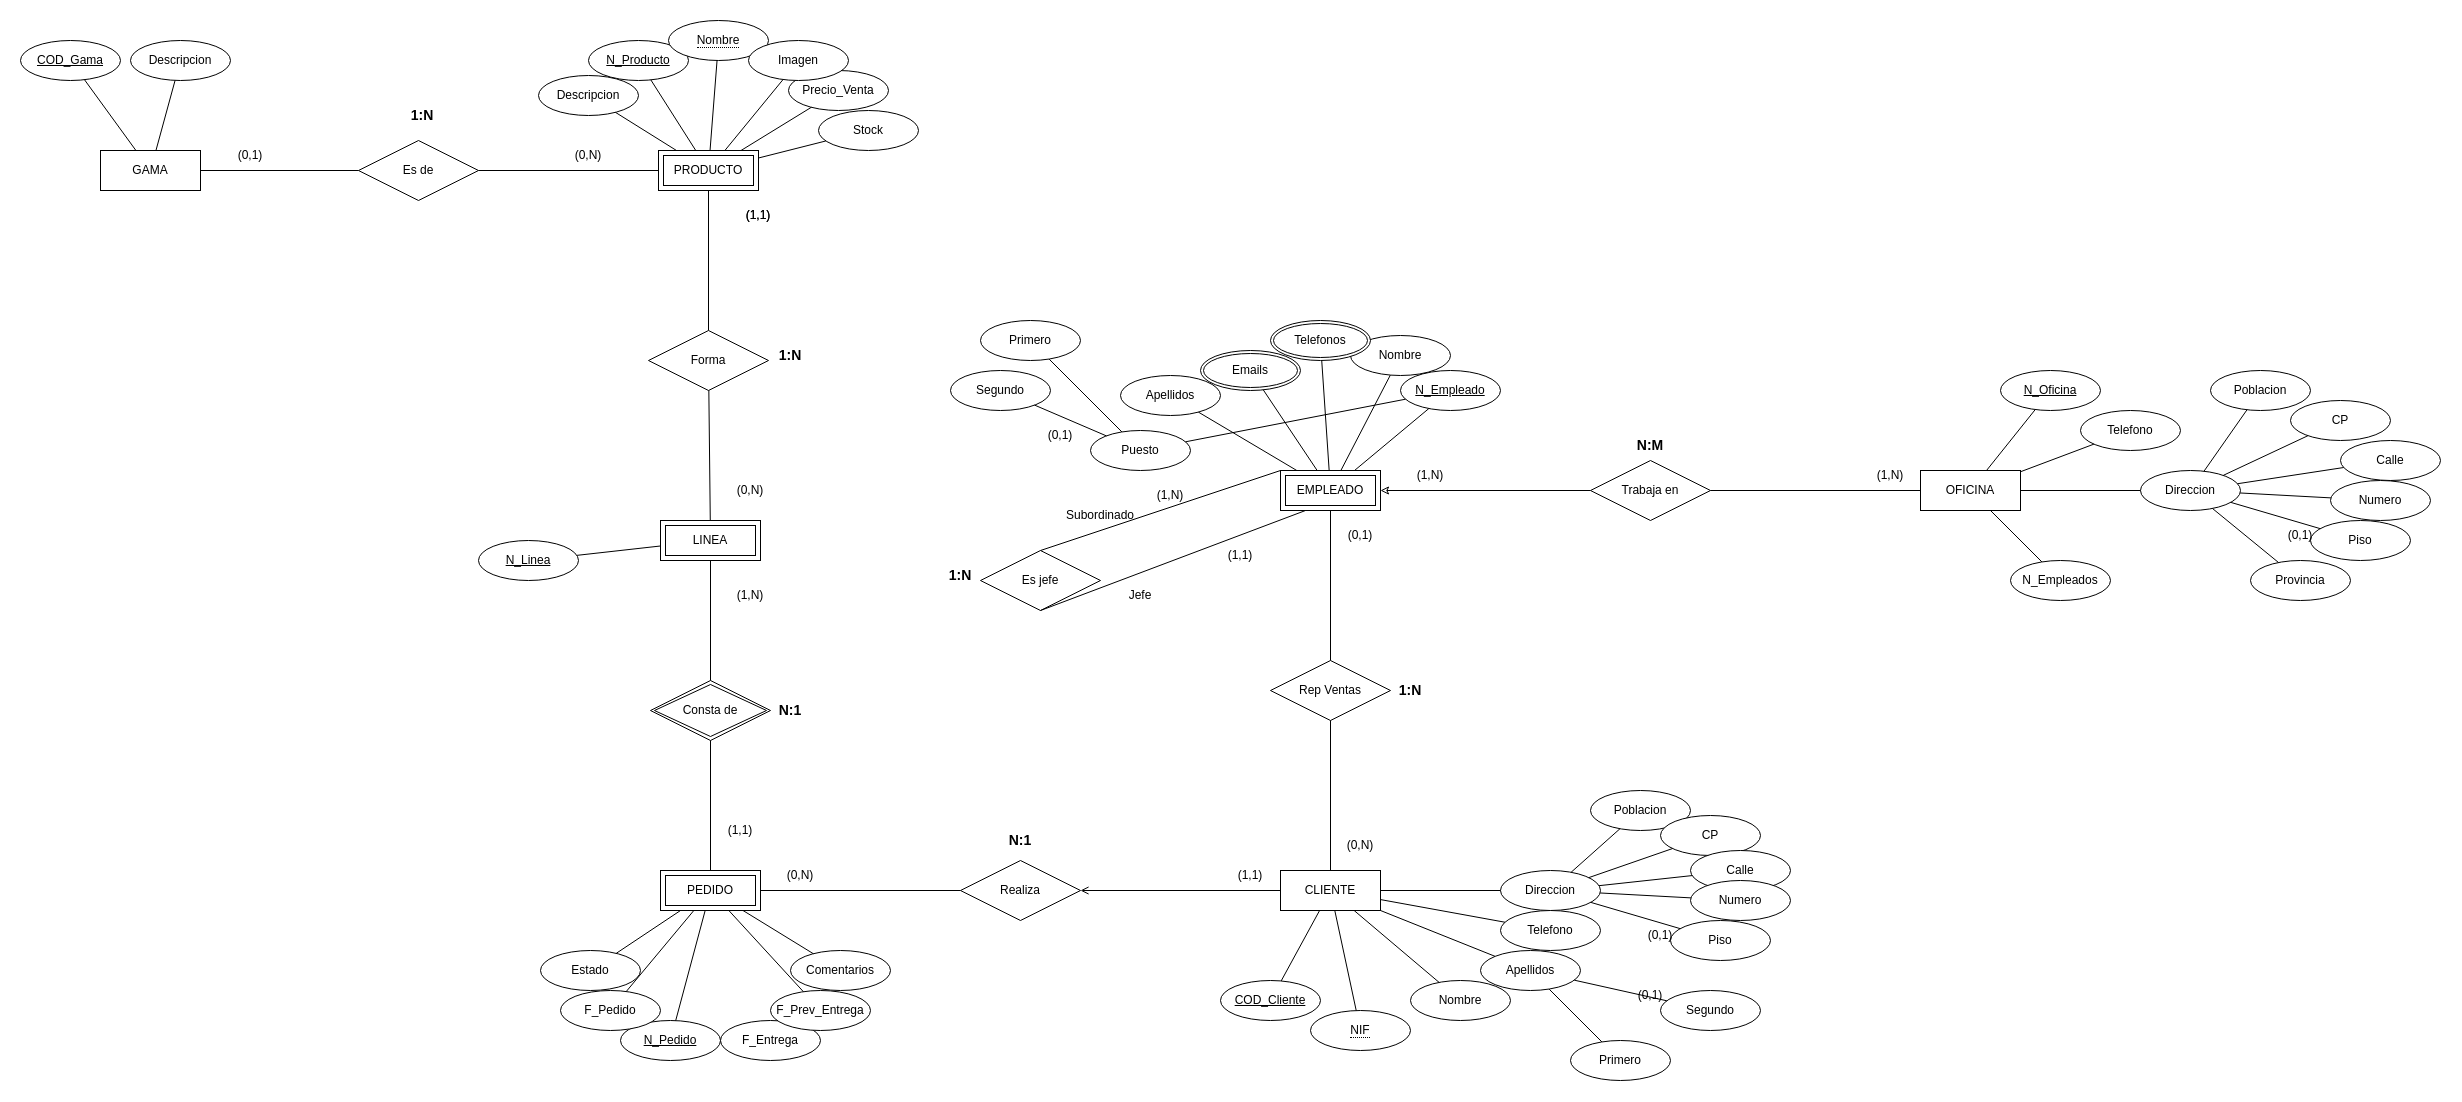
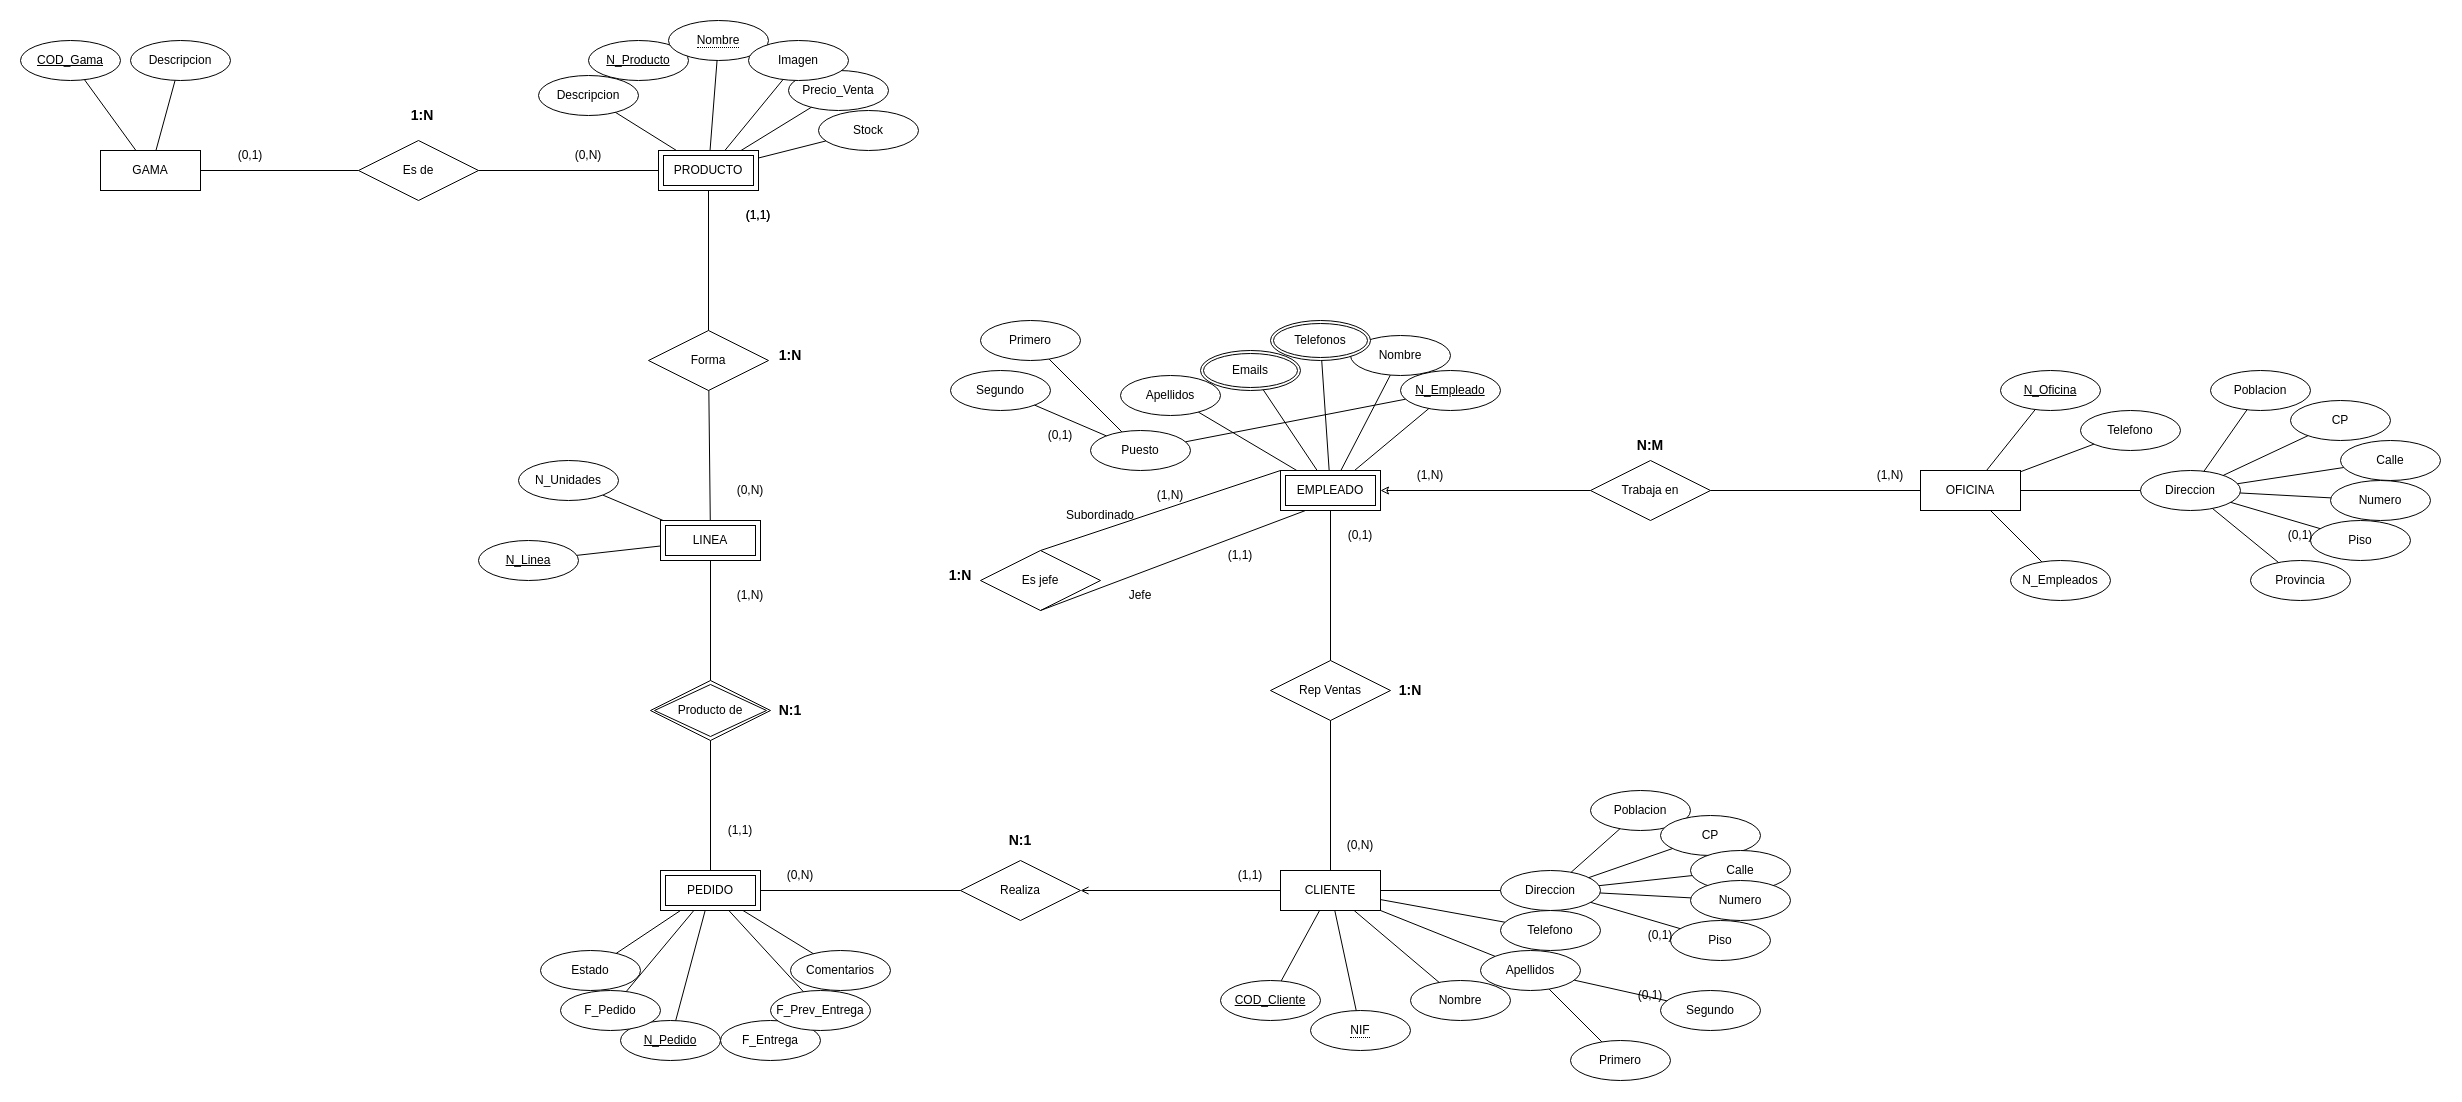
(674, 116) -> none
none -> (569, 481)
none -> (632, 508)
(711, 711) -> (711, 711)
